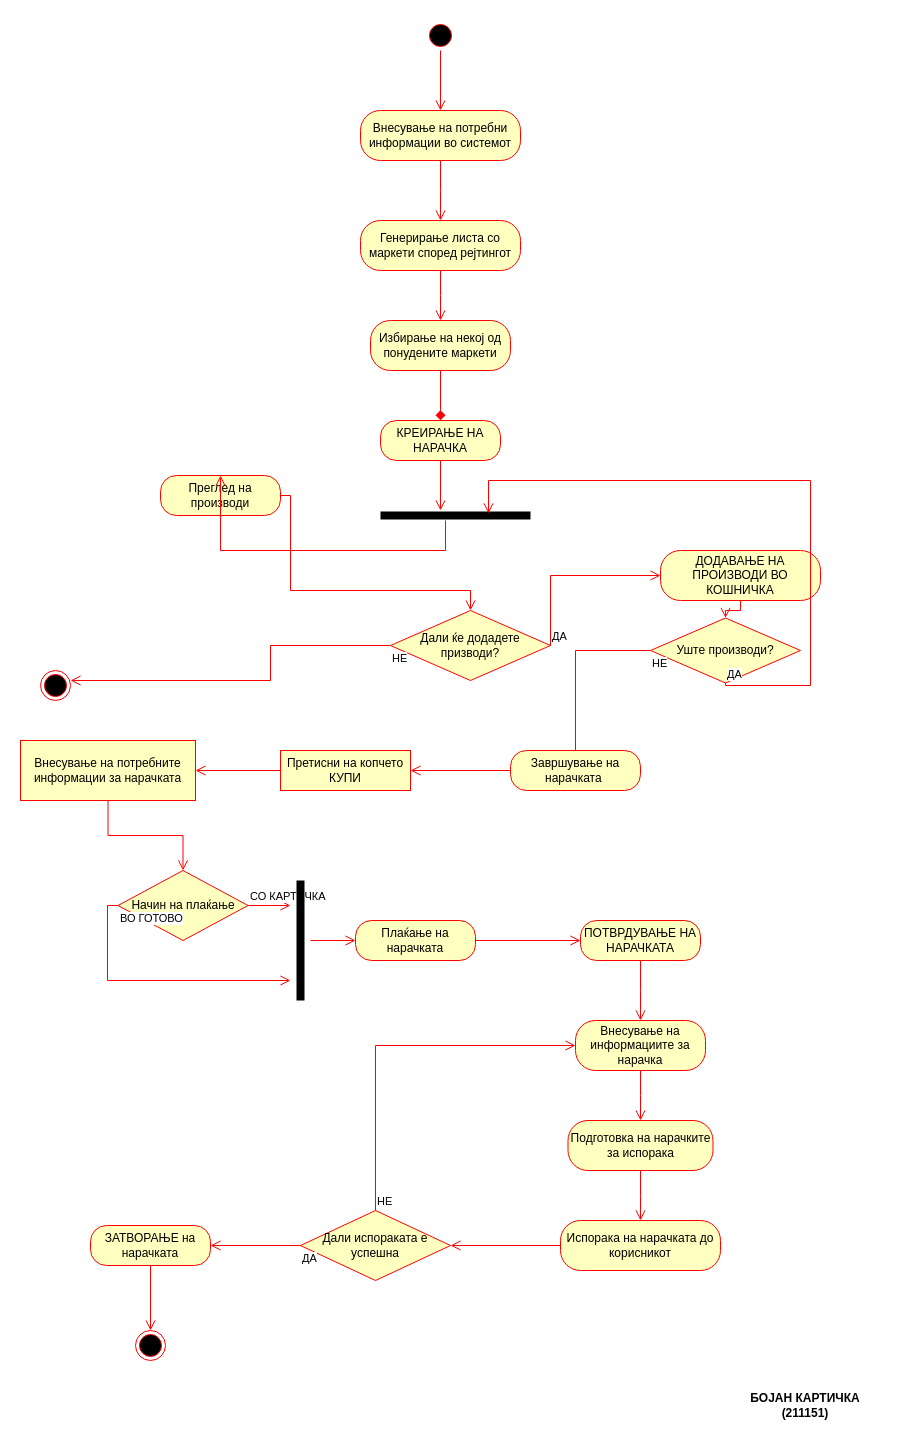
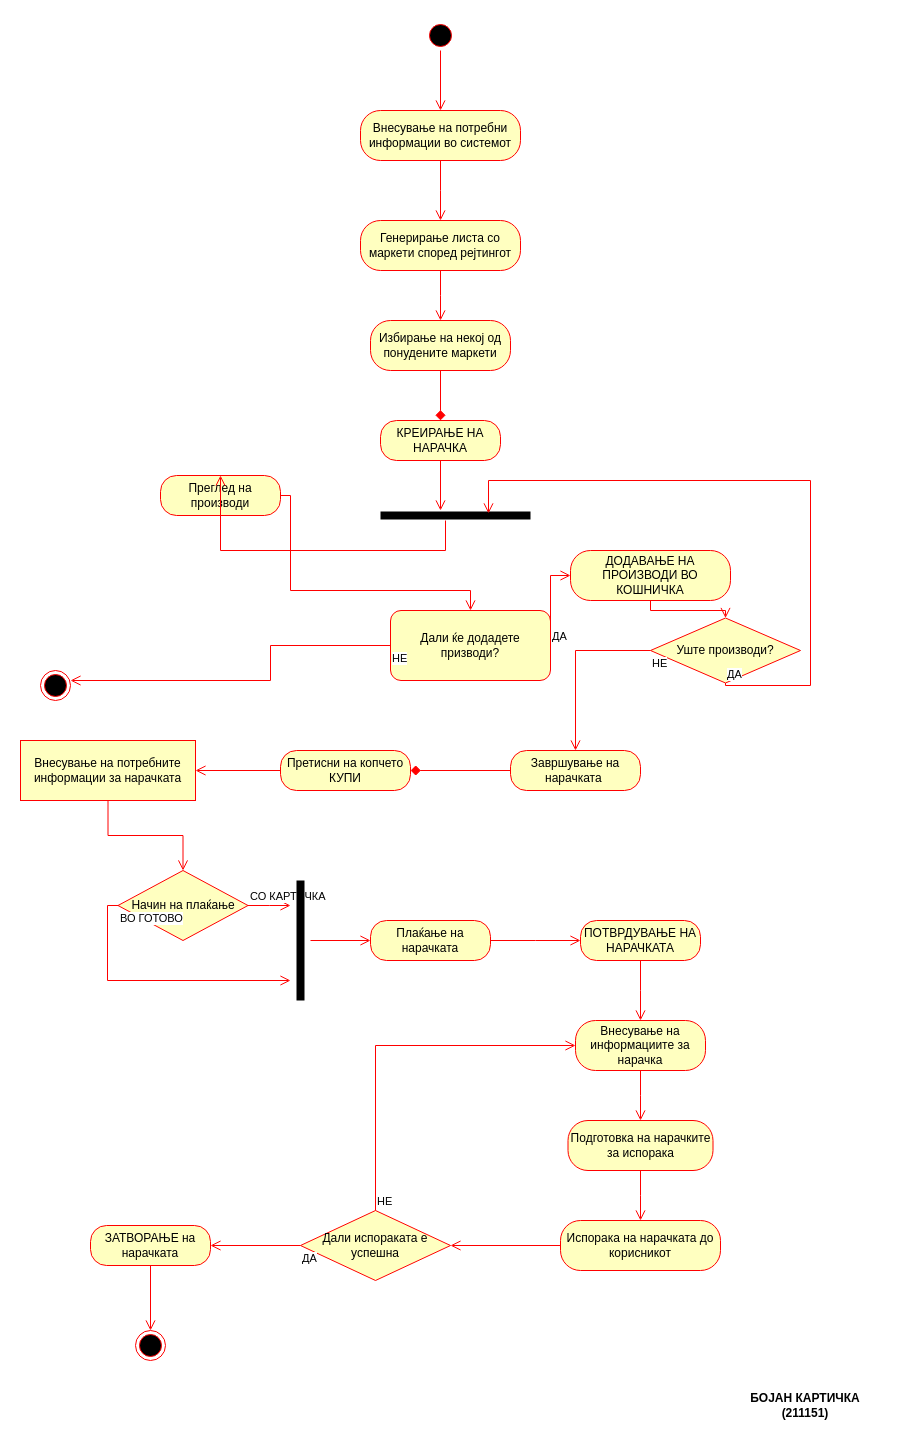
(741, 576) -> (651, 576)
(471, 646) -> (471, 646)
(576, 744) -> (576, 744)
(346, 771) -> (346, 771)
(417, 771) -> (421, 771)
(416, 941) -> (431, 941)
